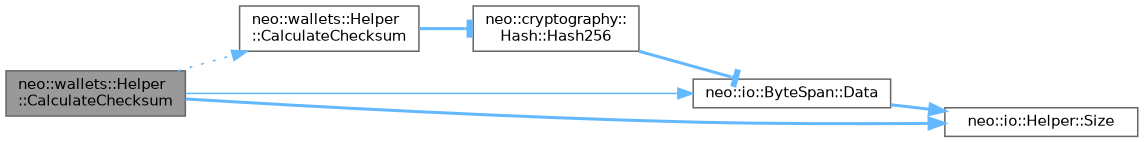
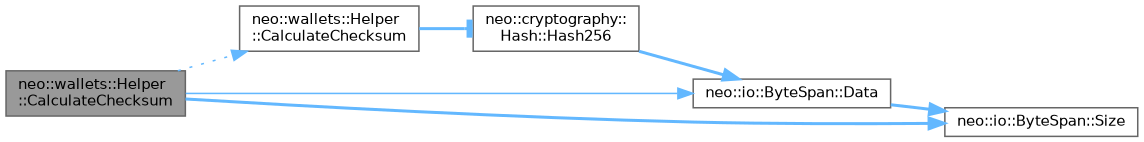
(685, 64) -> (685, 64)
(1041, 122) -> (1041, 122)
